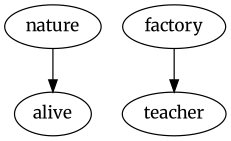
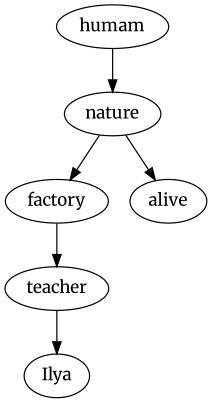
none -> (113, 27)
none -> (88, 152)
none -> (57, 376)
